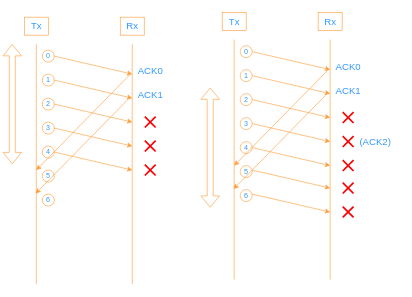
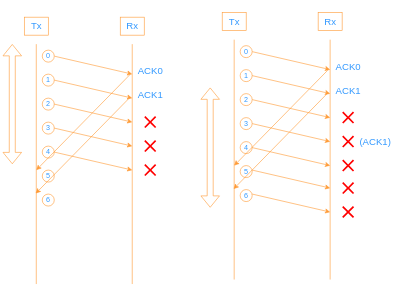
(376, 142) -> (376, 142)
